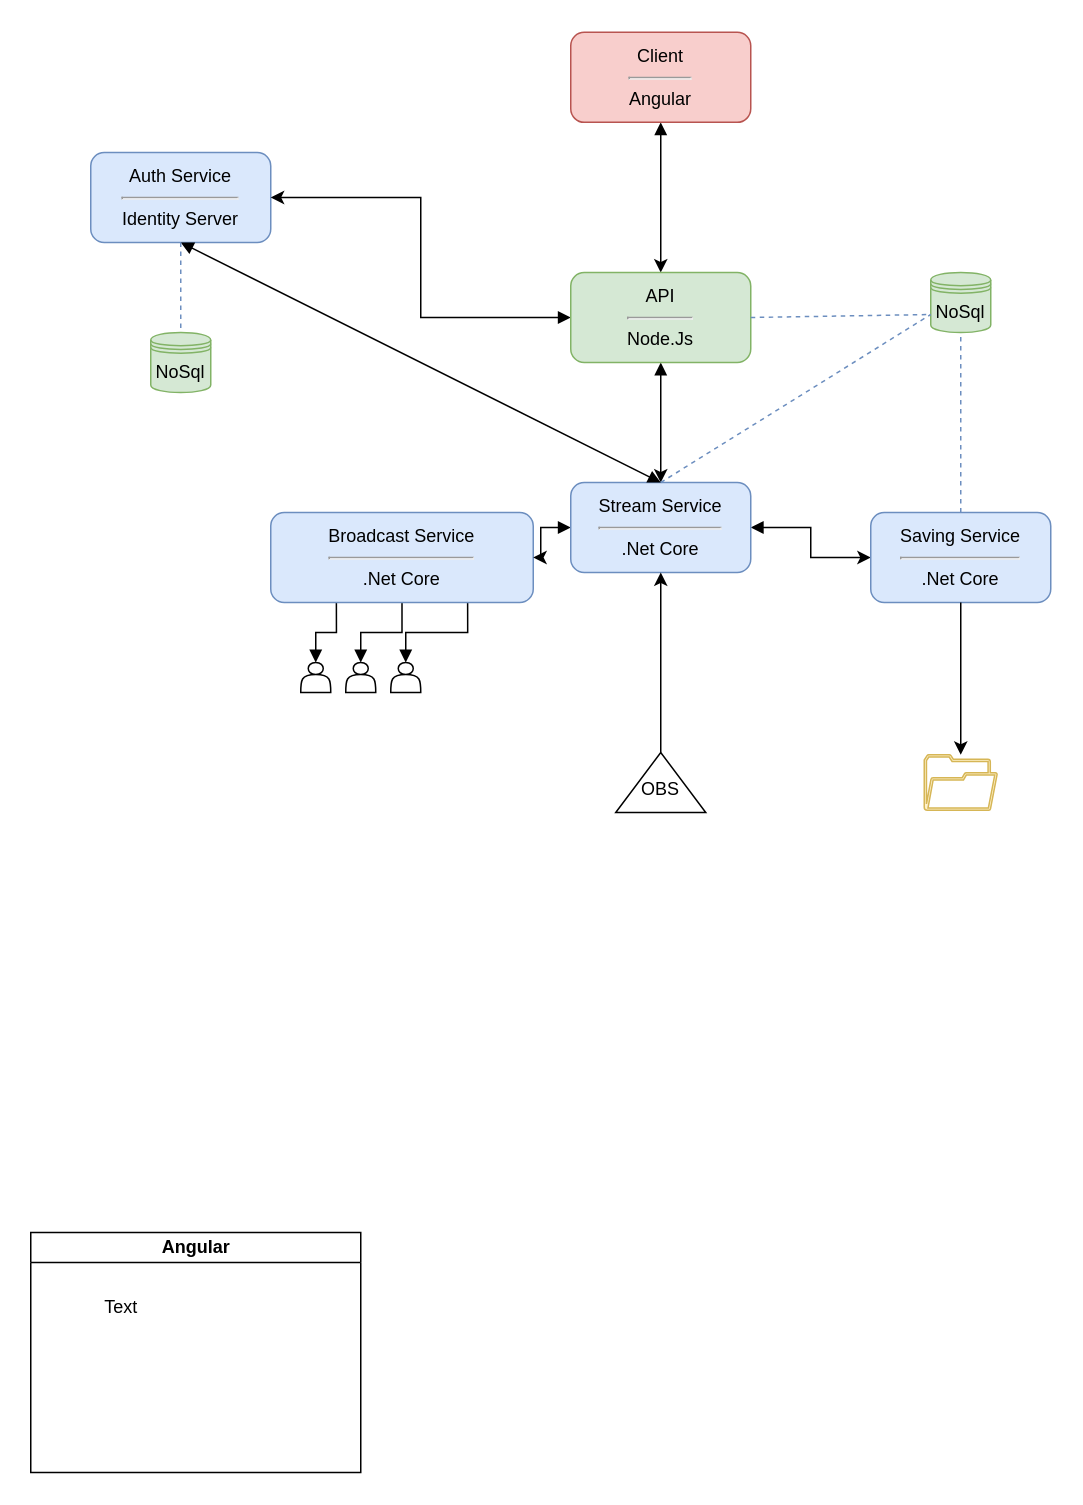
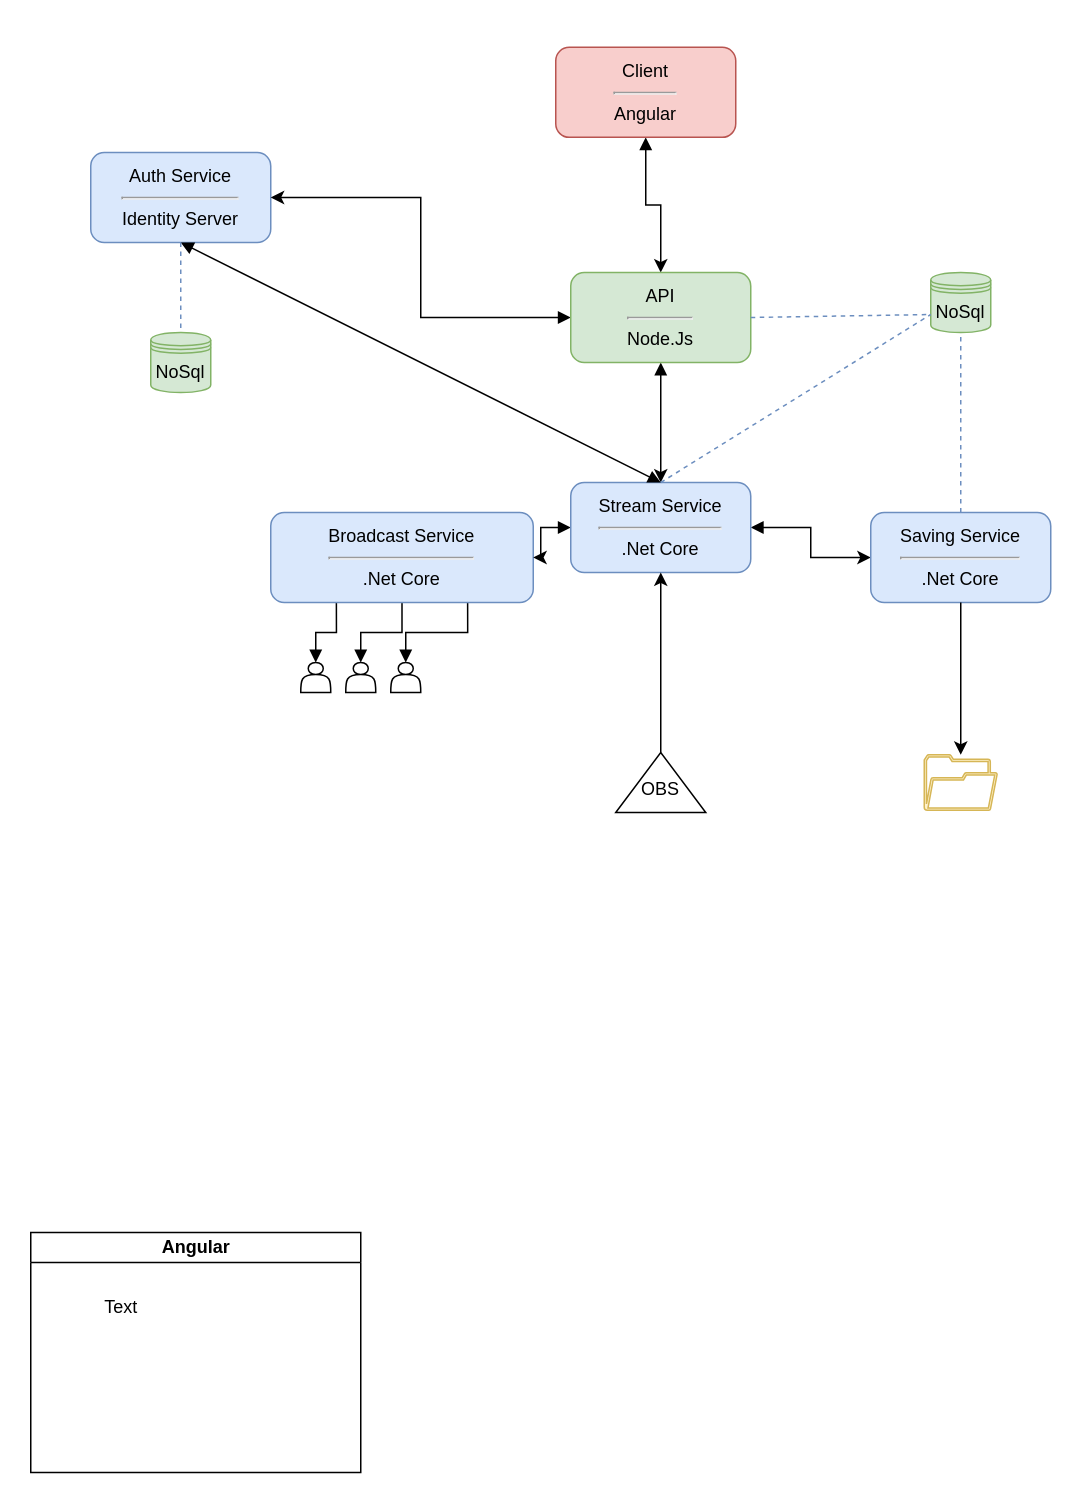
(661, 77) -> (646, 92)
